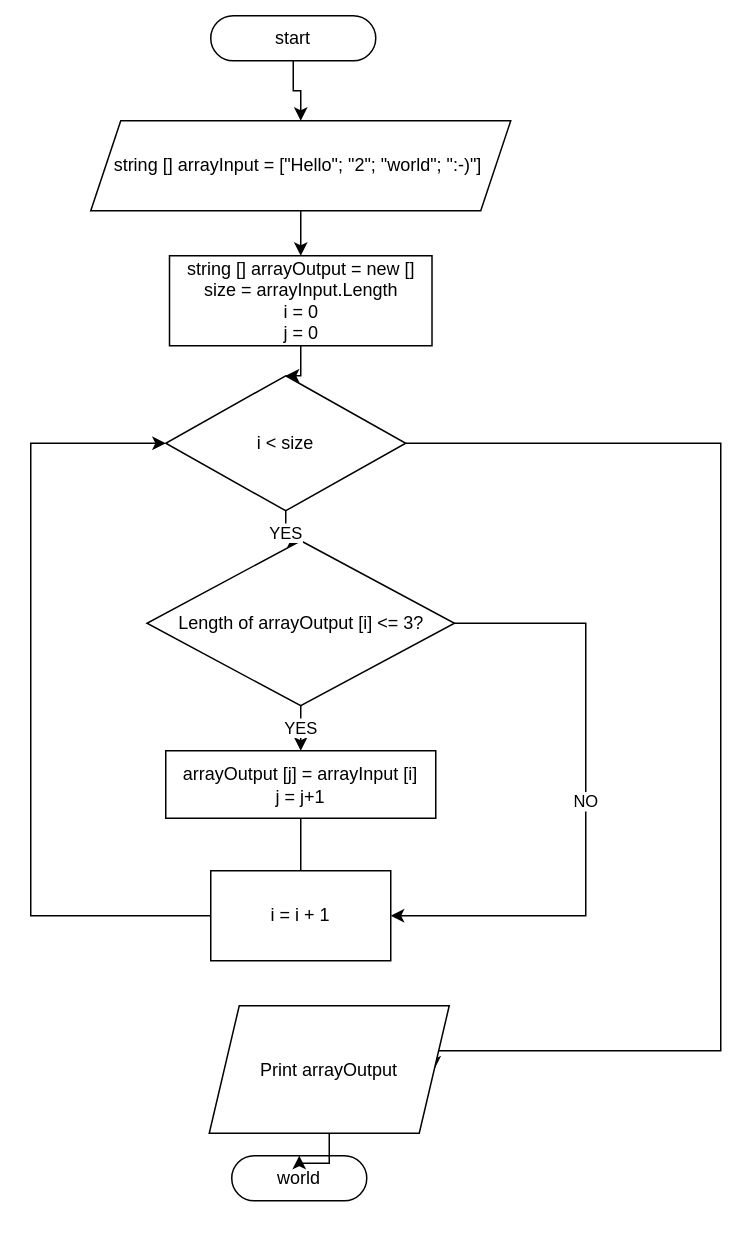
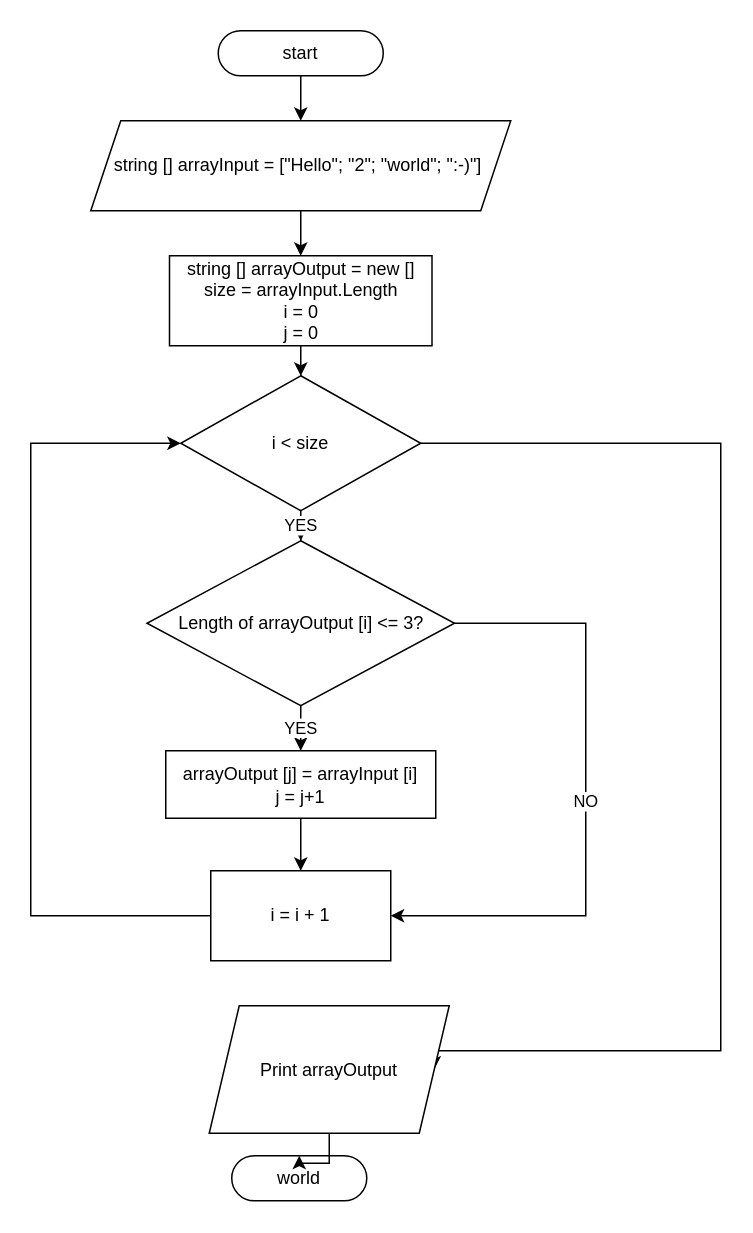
(293, 38) -> (301, 53)
(286, 443) -> (301, 443)
(301, 863) -> (301, 859)
